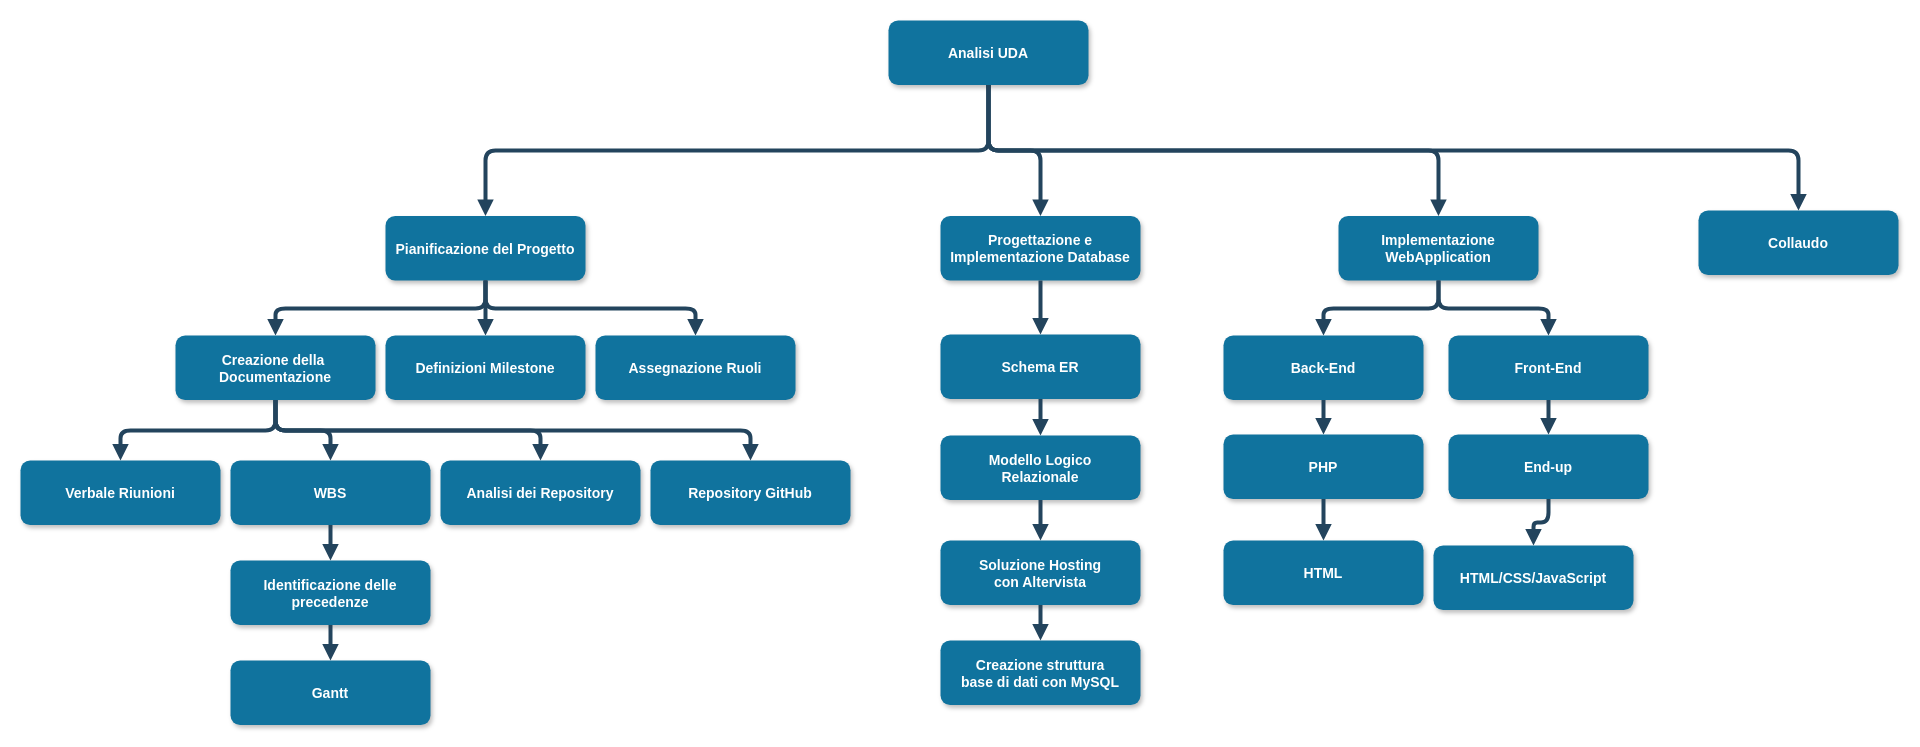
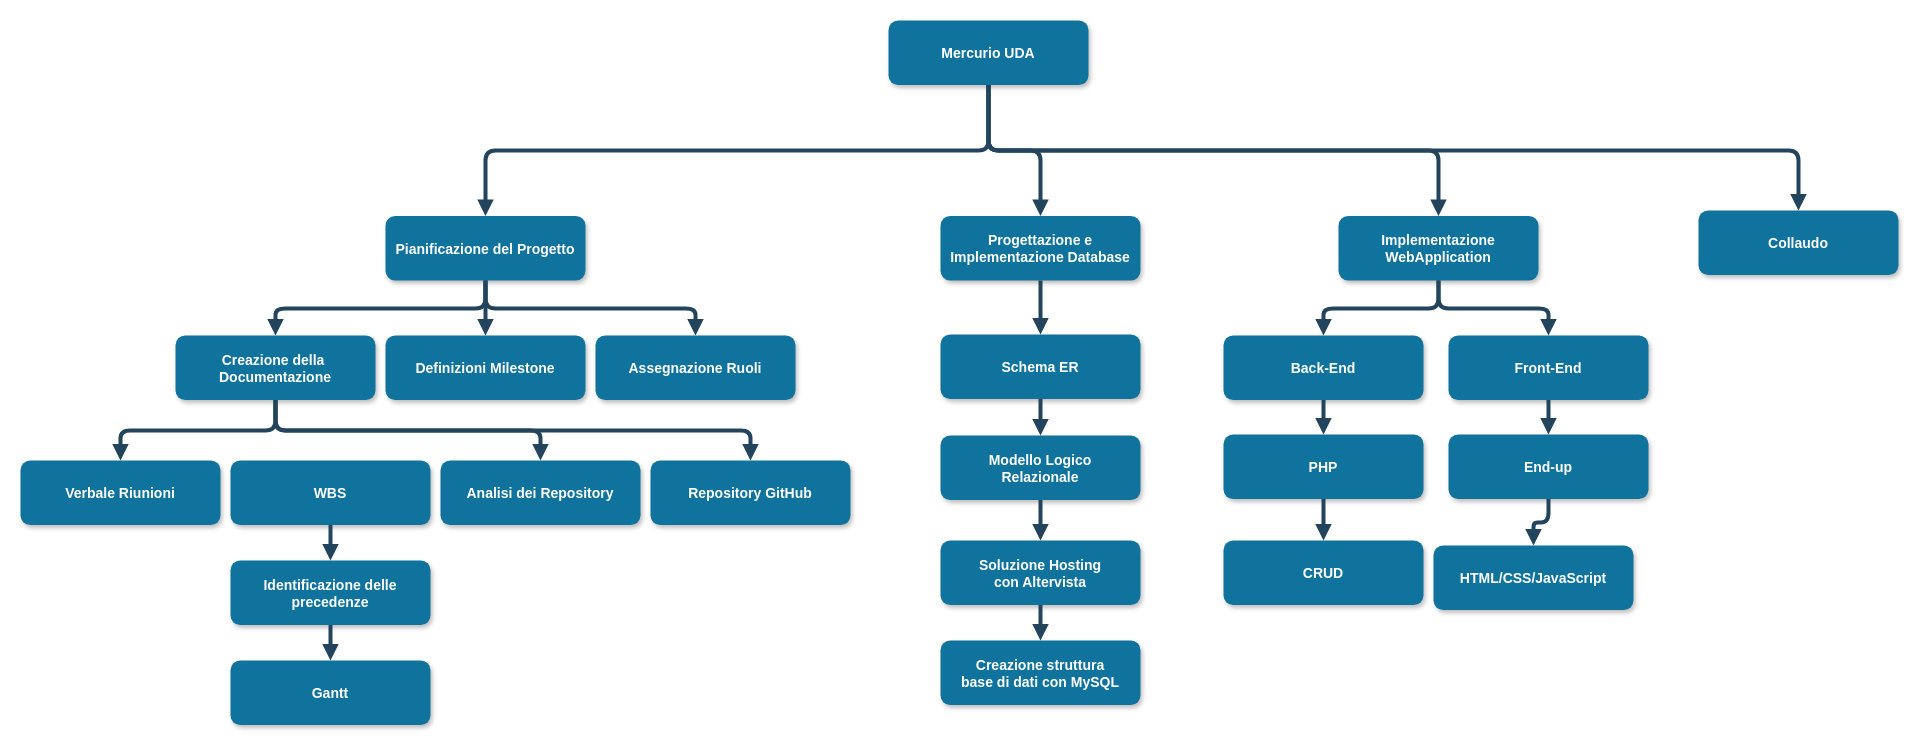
(988, 54) -> (988, 54)
(331, 438) -> none
(1323, 574) -> (1323, 574)
